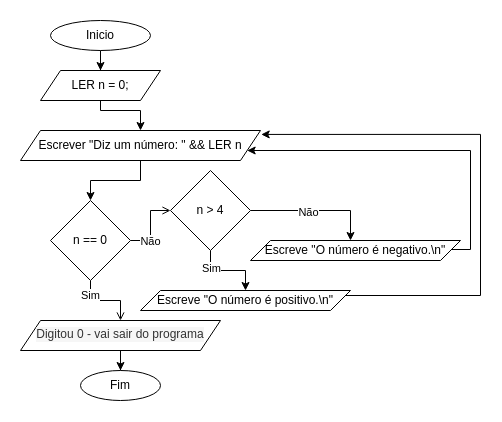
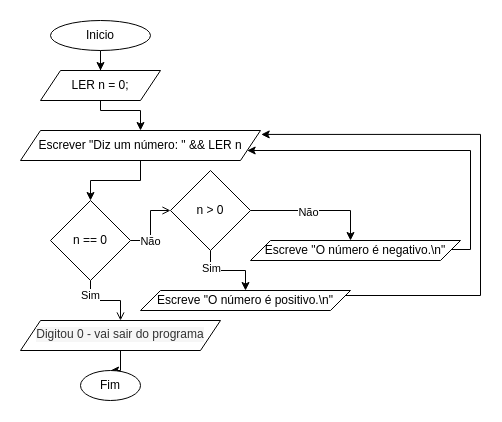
(211, 211) -> (211, 211)
(121, 386) -> (111, 386)
